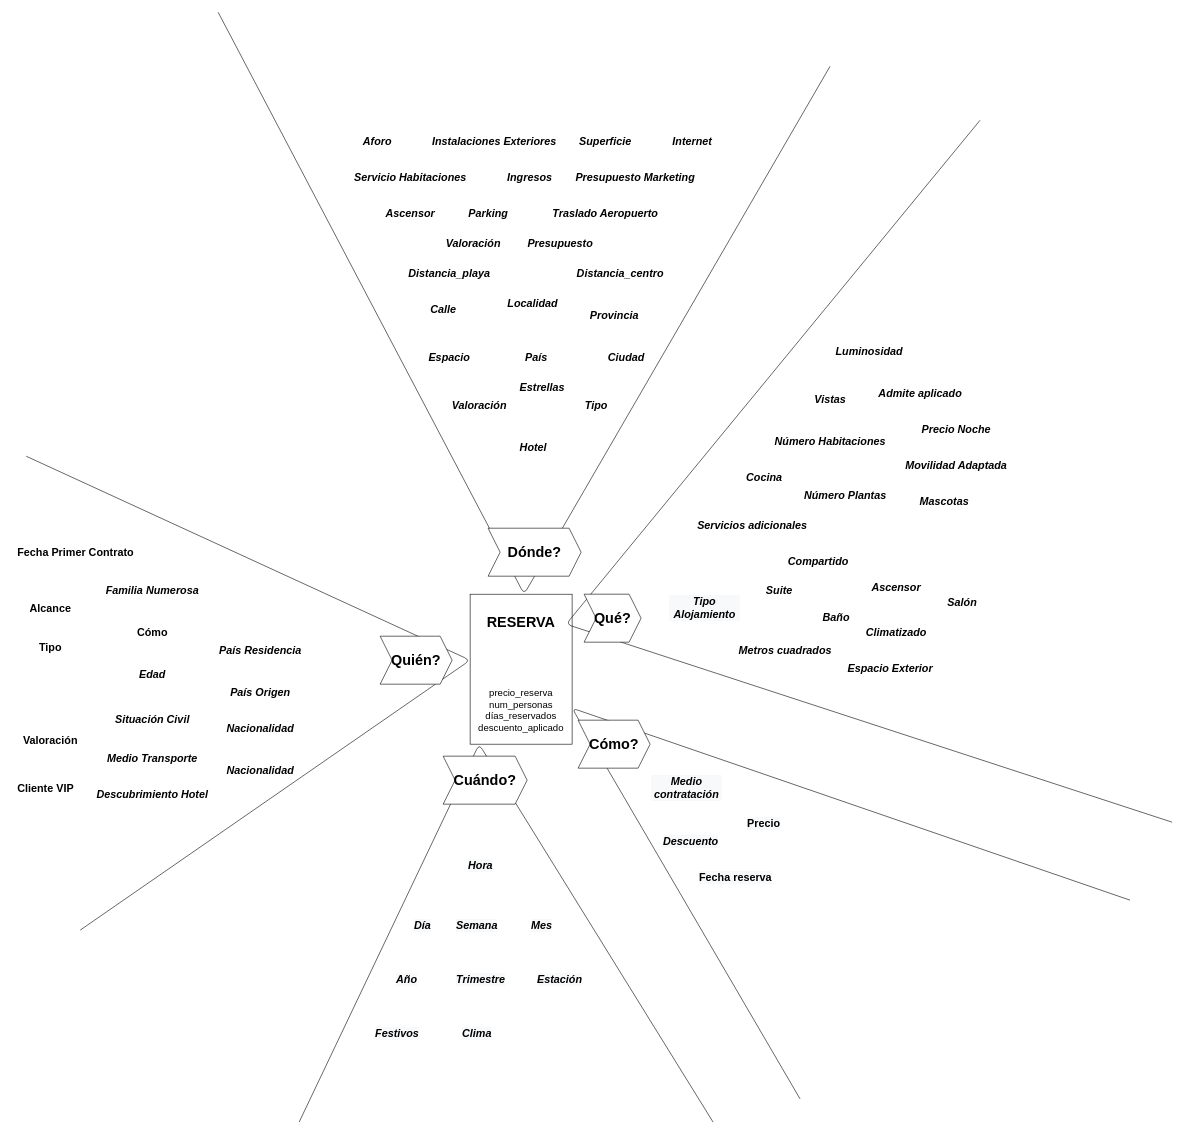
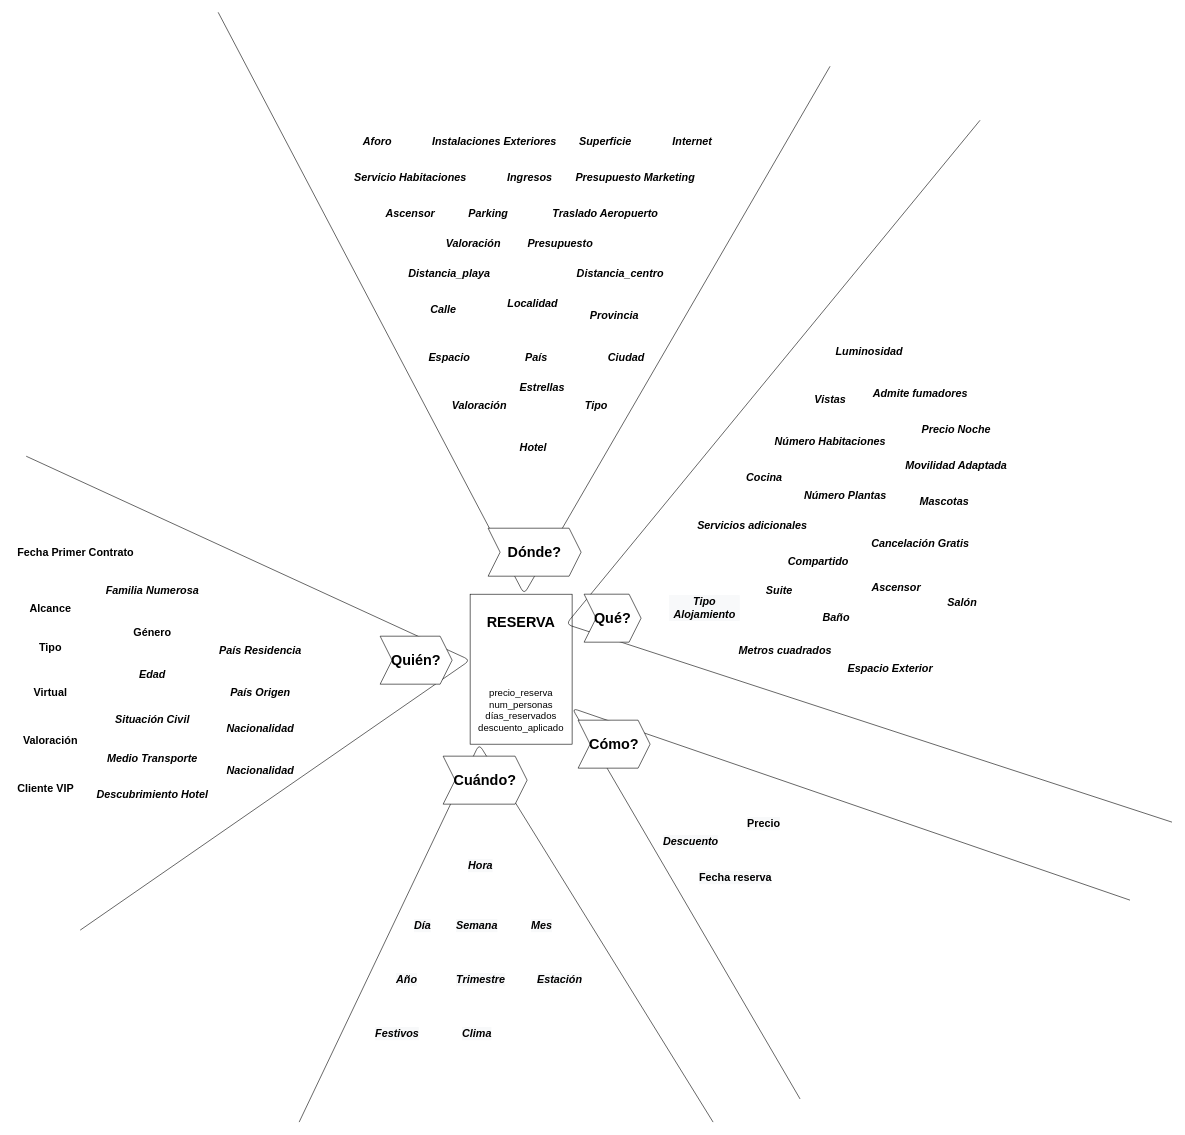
(920, 393) -> (920, 393)
none -> (920, 543)
(152, 633) -> (152, 633)
(896, 633) -> none
none -> (50, 693)
(686, 780) -> none
